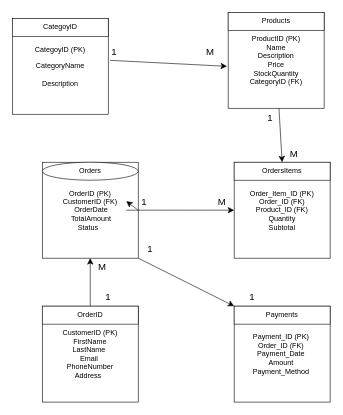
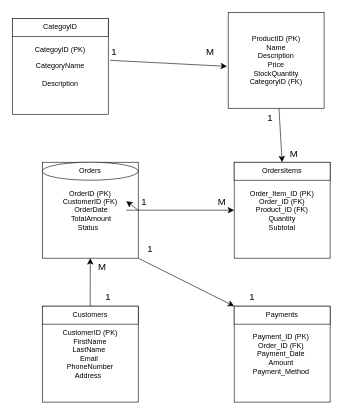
(276, 21) -> none
(90, 315) -> (90, 315)
